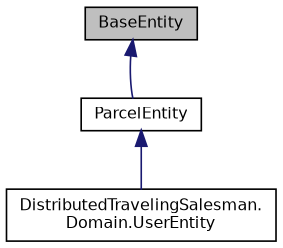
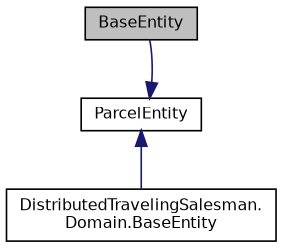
(130, 77) -> (152, 61)
(141, 215) -> (141, 215)
